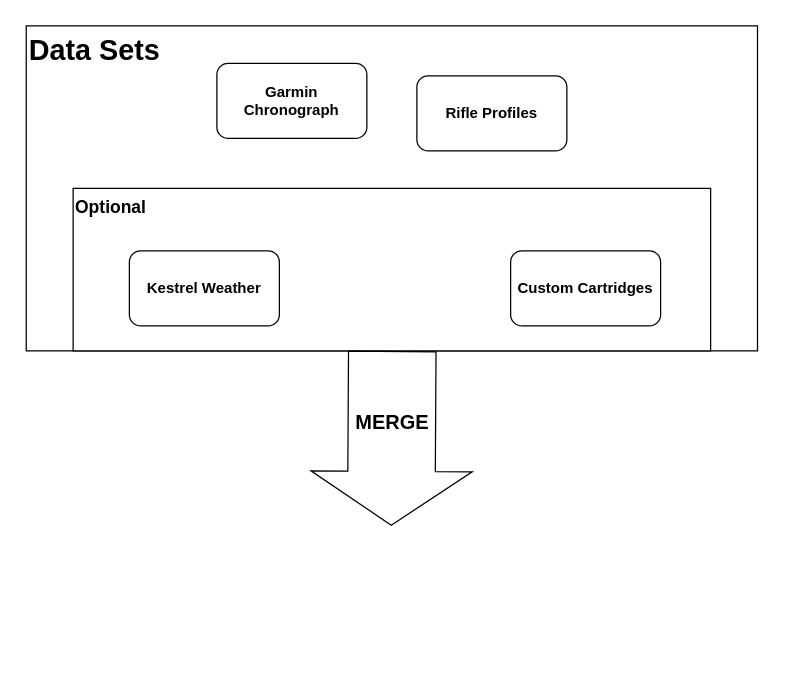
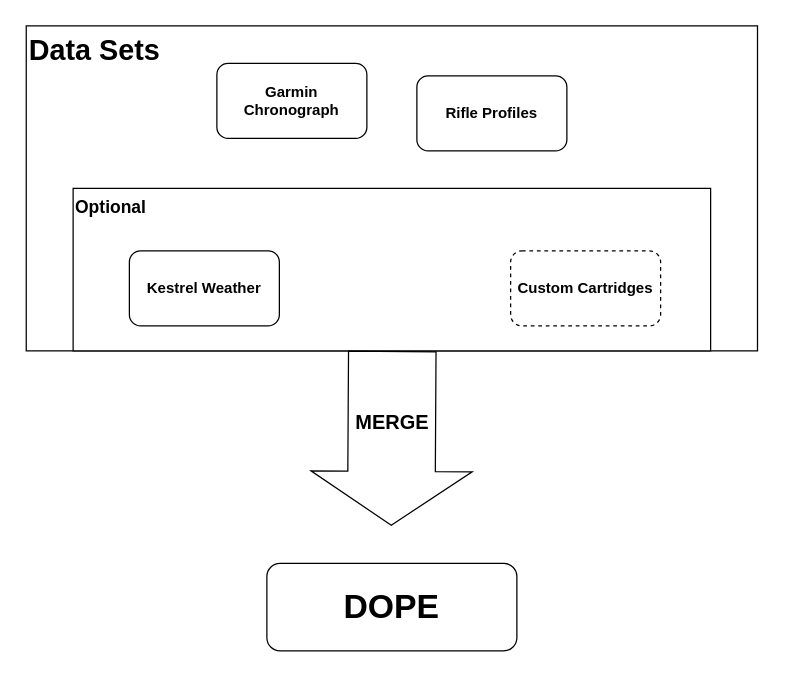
(586, 288) -> (586, 288)
none -> (392, 607)
